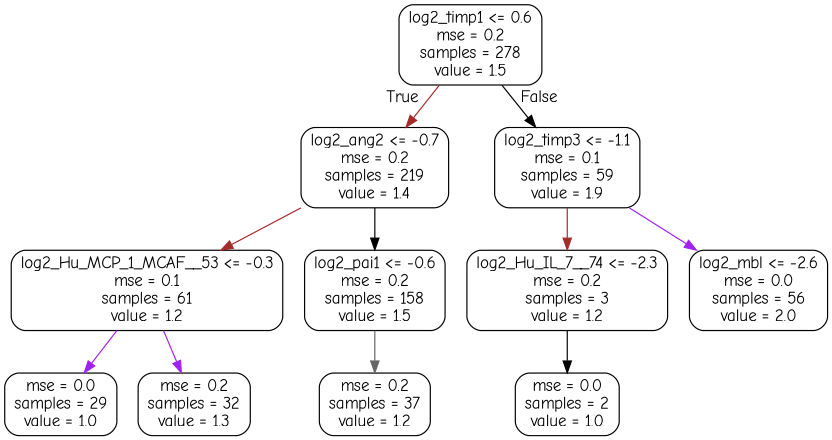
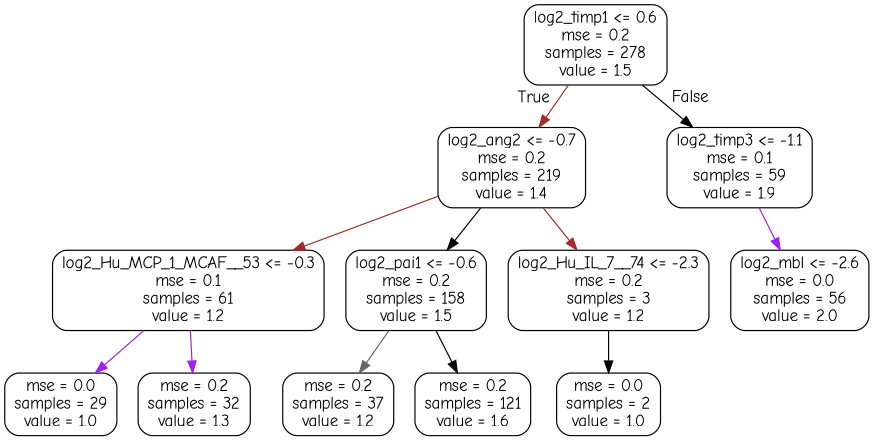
(567, 223) -> (556, 224)
none -> (473, 404)
